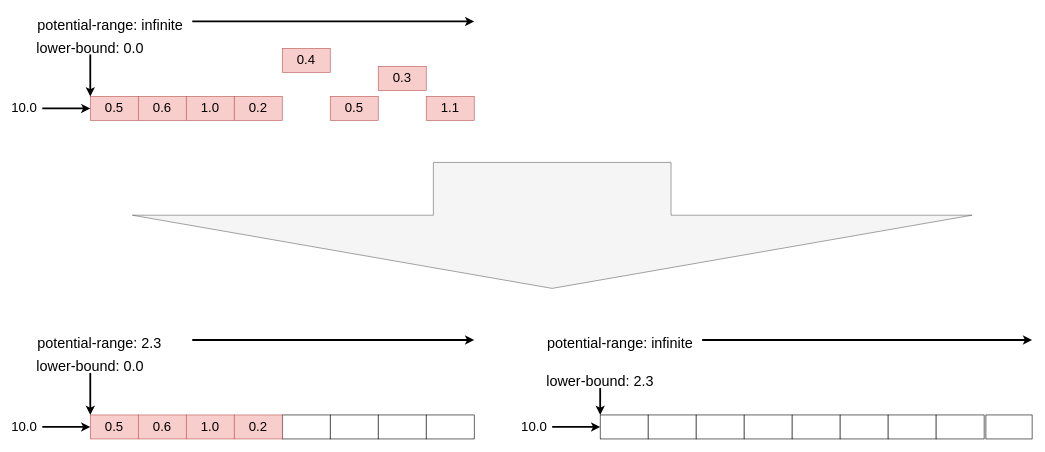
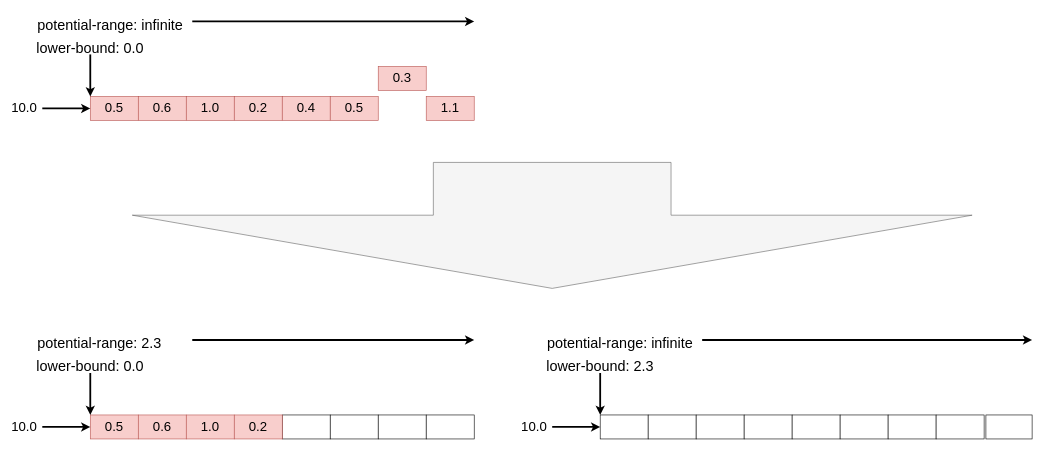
(306, 60) -> (306, 108)
(600, 382) -> (600, 367)
